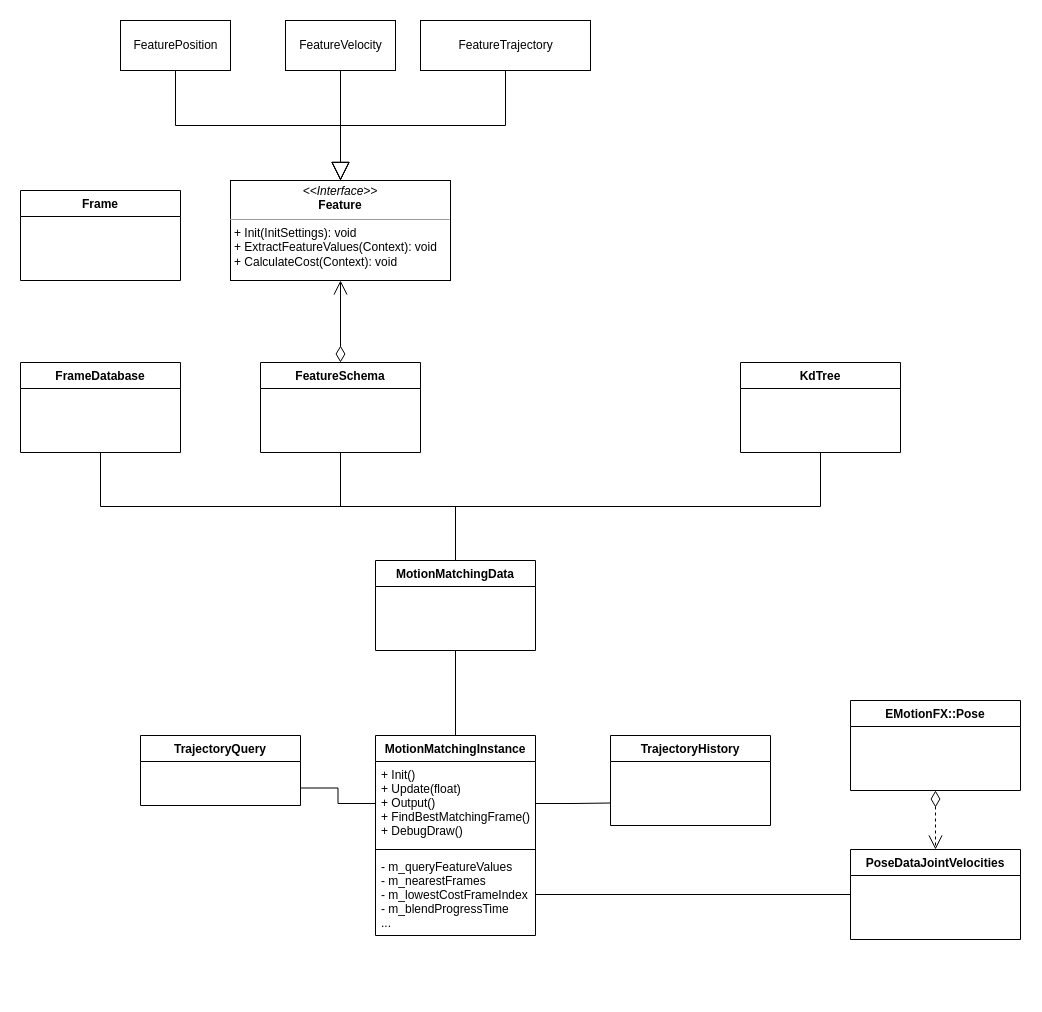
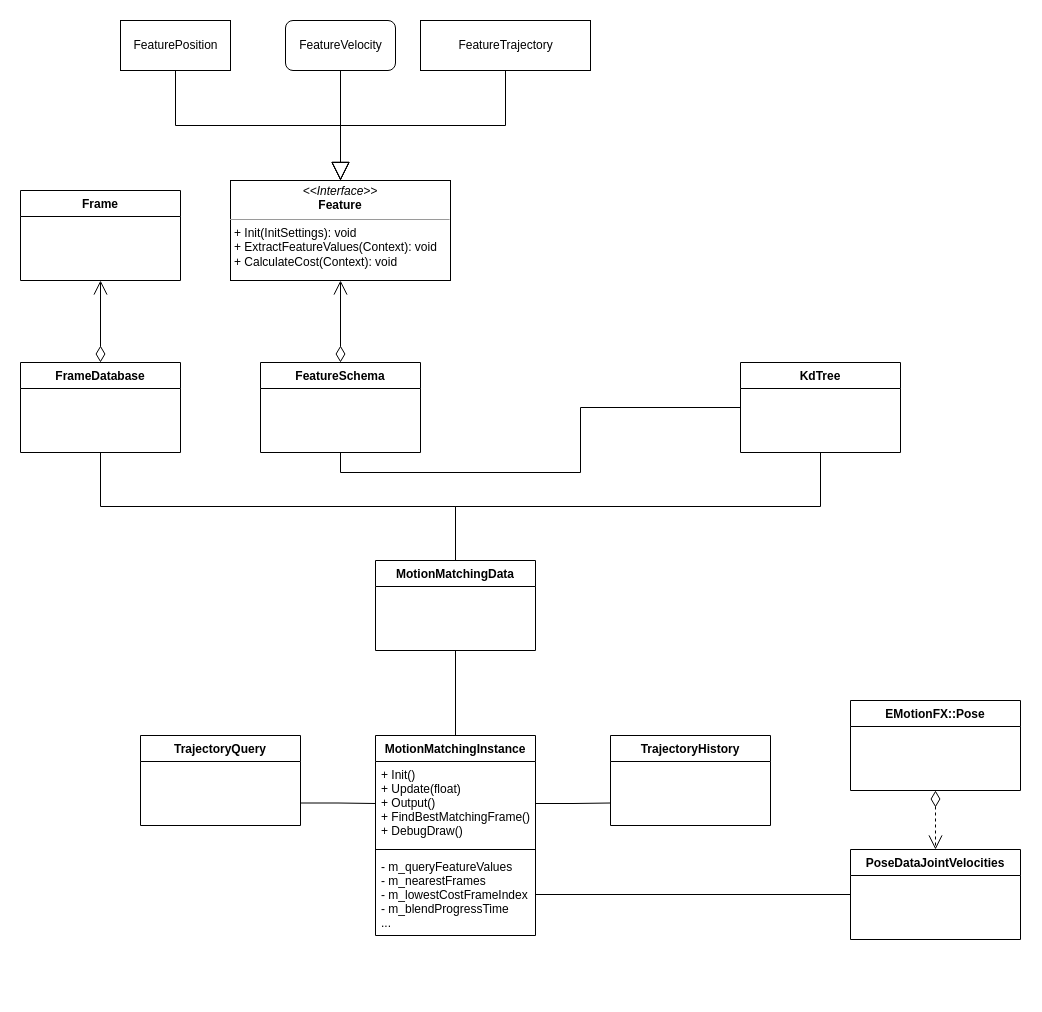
(341, 46) -> (341, 46)
none -> (101, 315)
(341, 487) -> (571, 473)
(221, 771) -> (221, 781)
